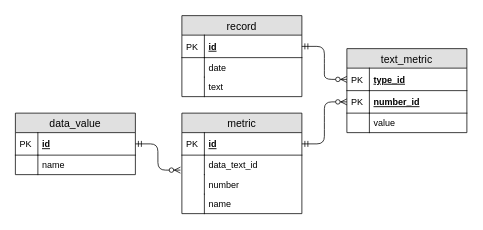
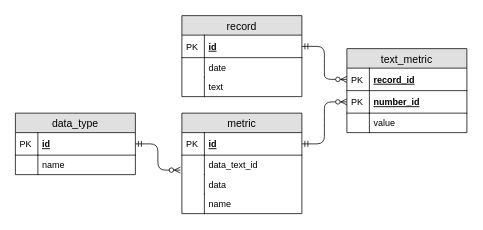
(390, 80) -> (395, 80)
(75, 123) -> (75, 123)
(224, 185) -> (219, 185)
